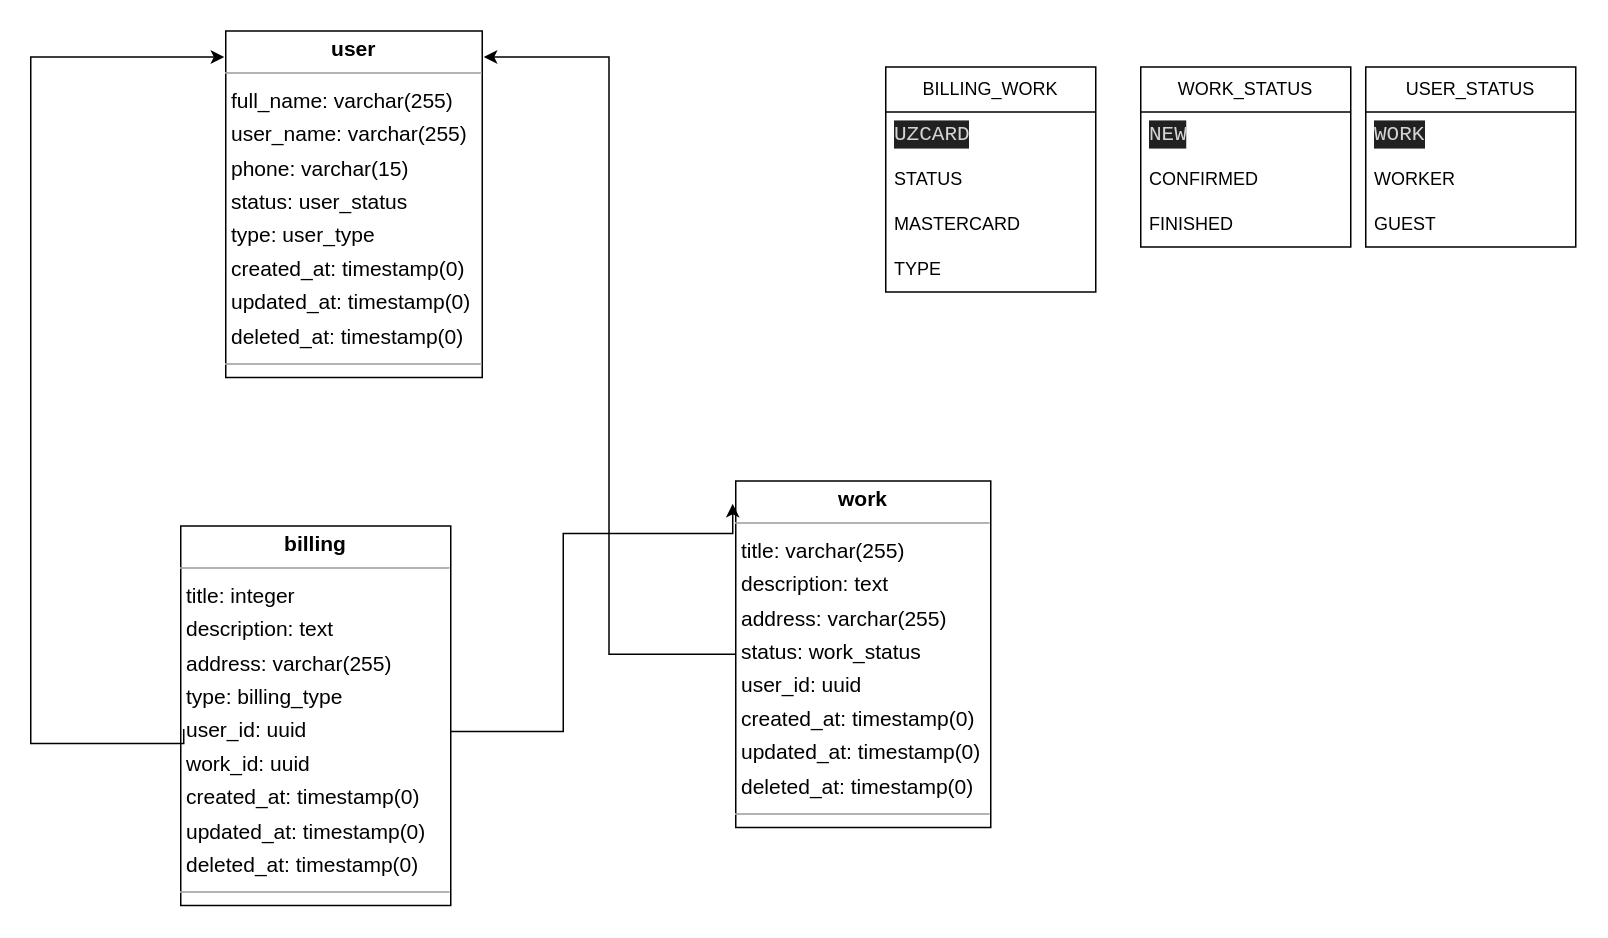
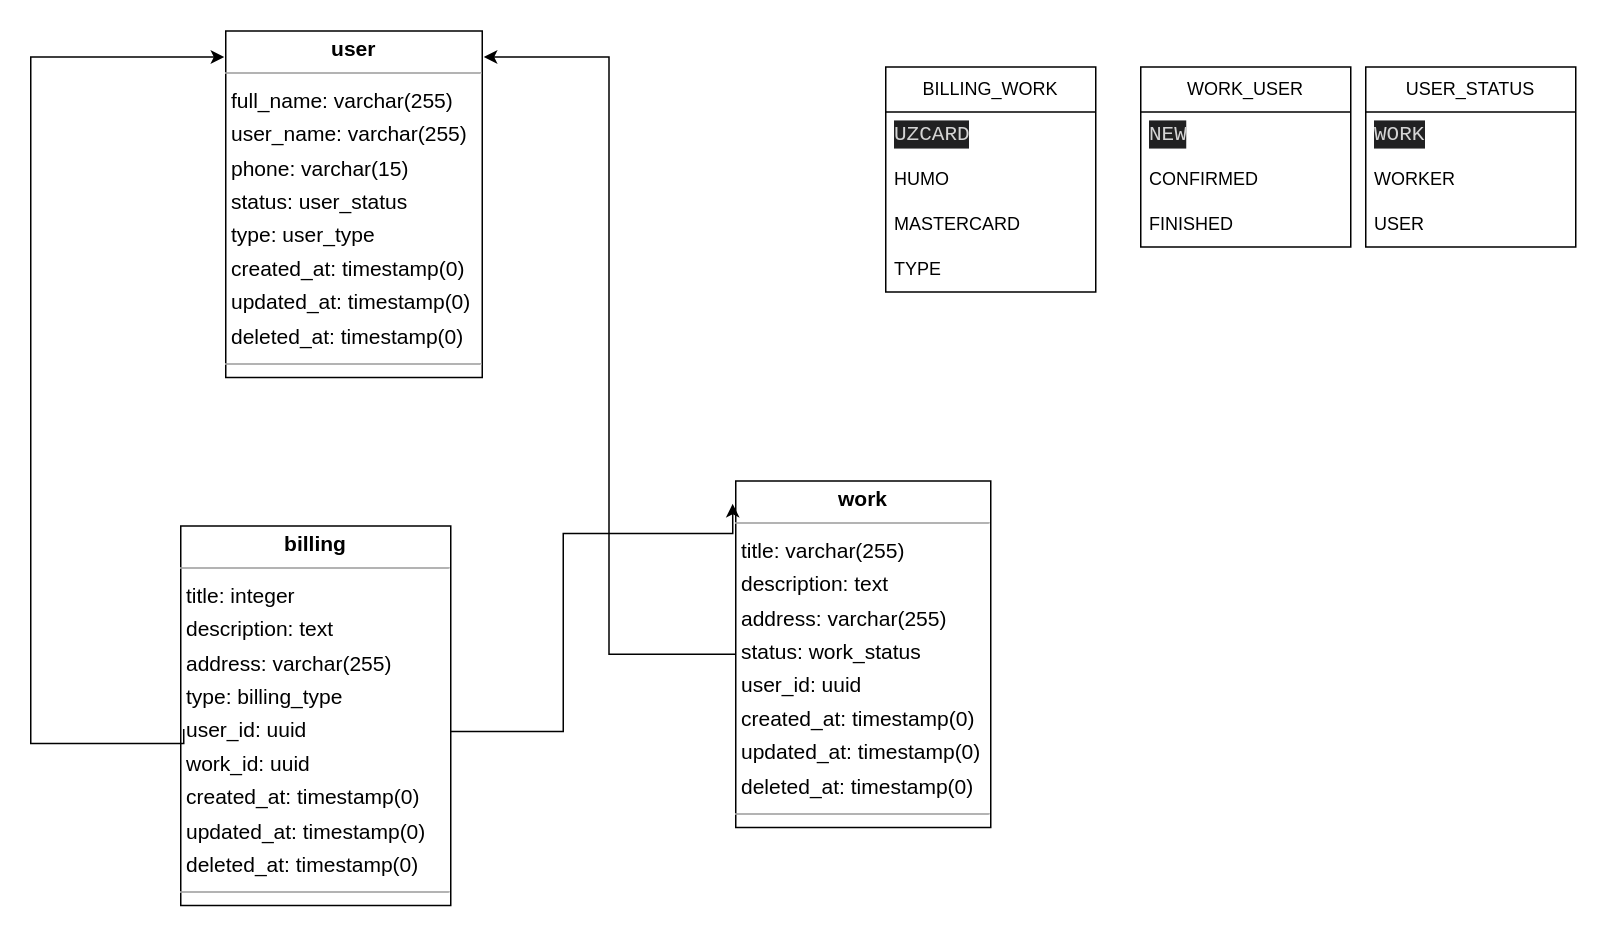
(1246, 89) -> (1246, 89)
(925, 179) -> (915, 179)
(1400, 224) -> (1395, 224)
